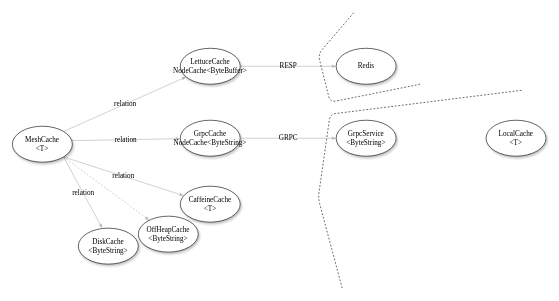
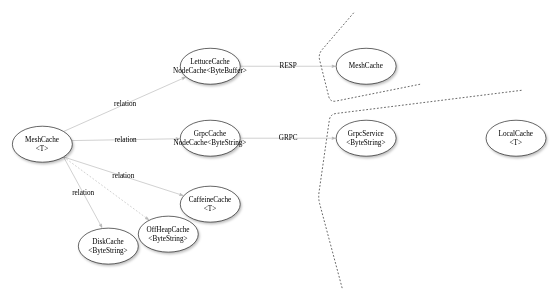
(366, 66) -> (366, 66)
